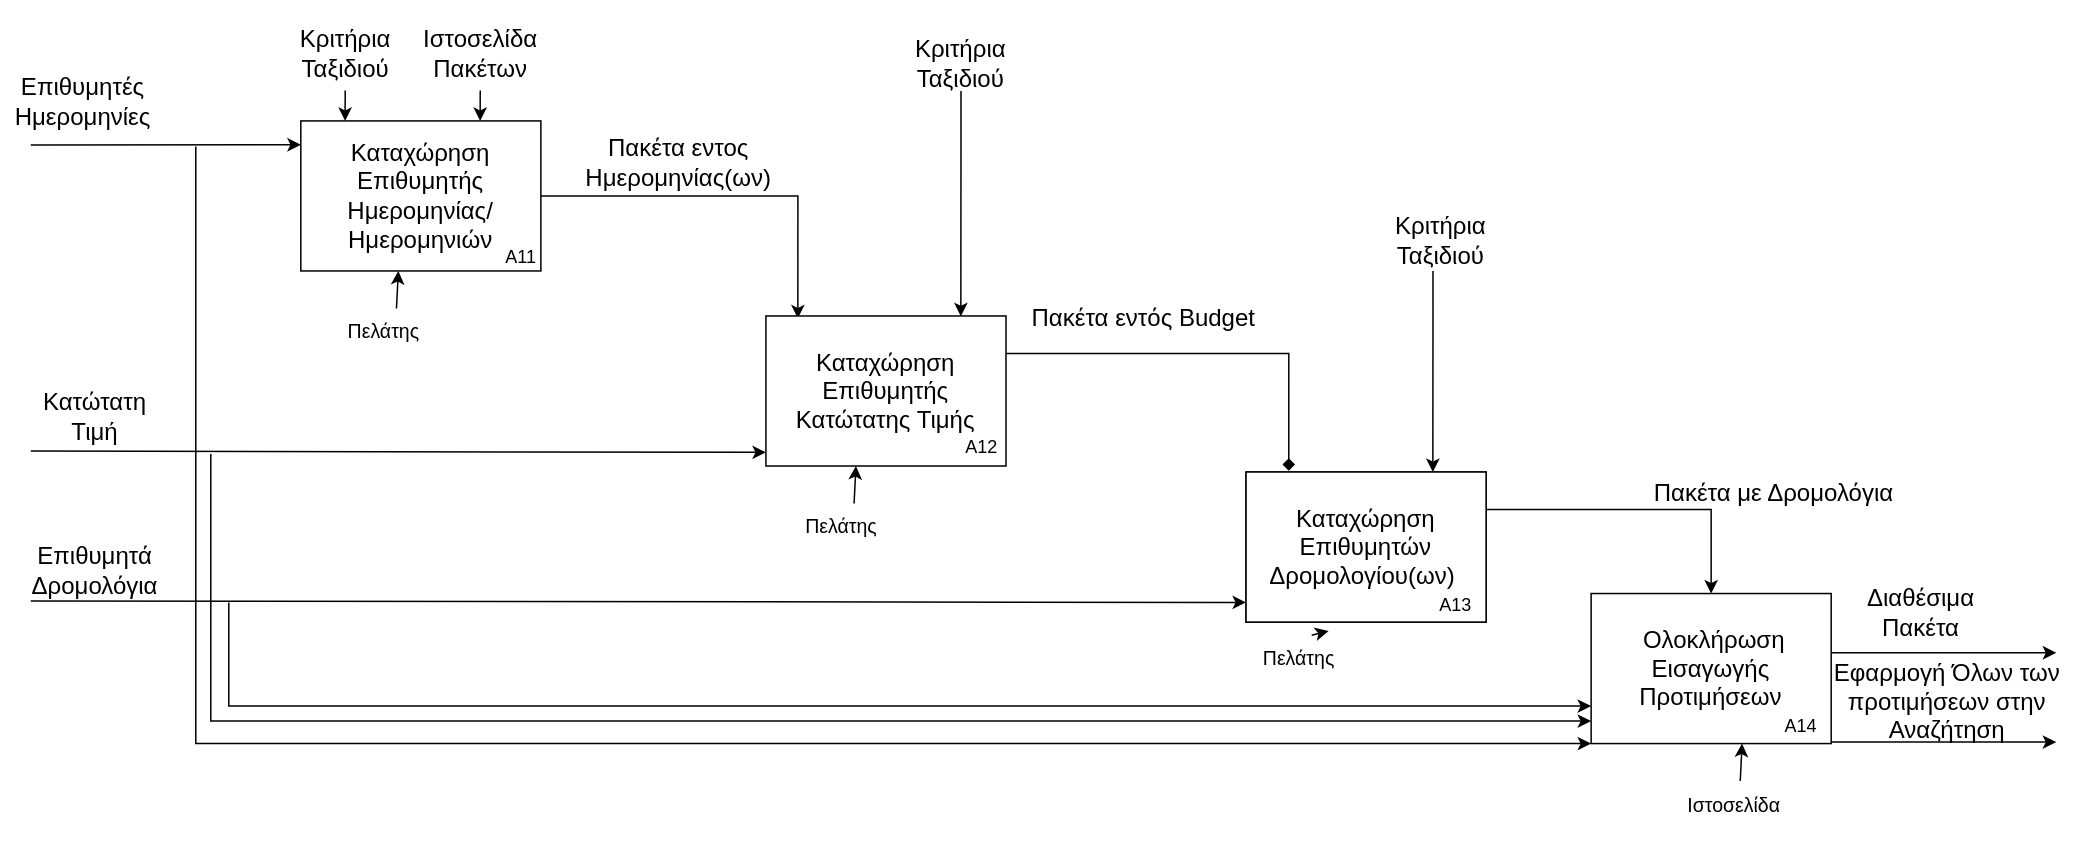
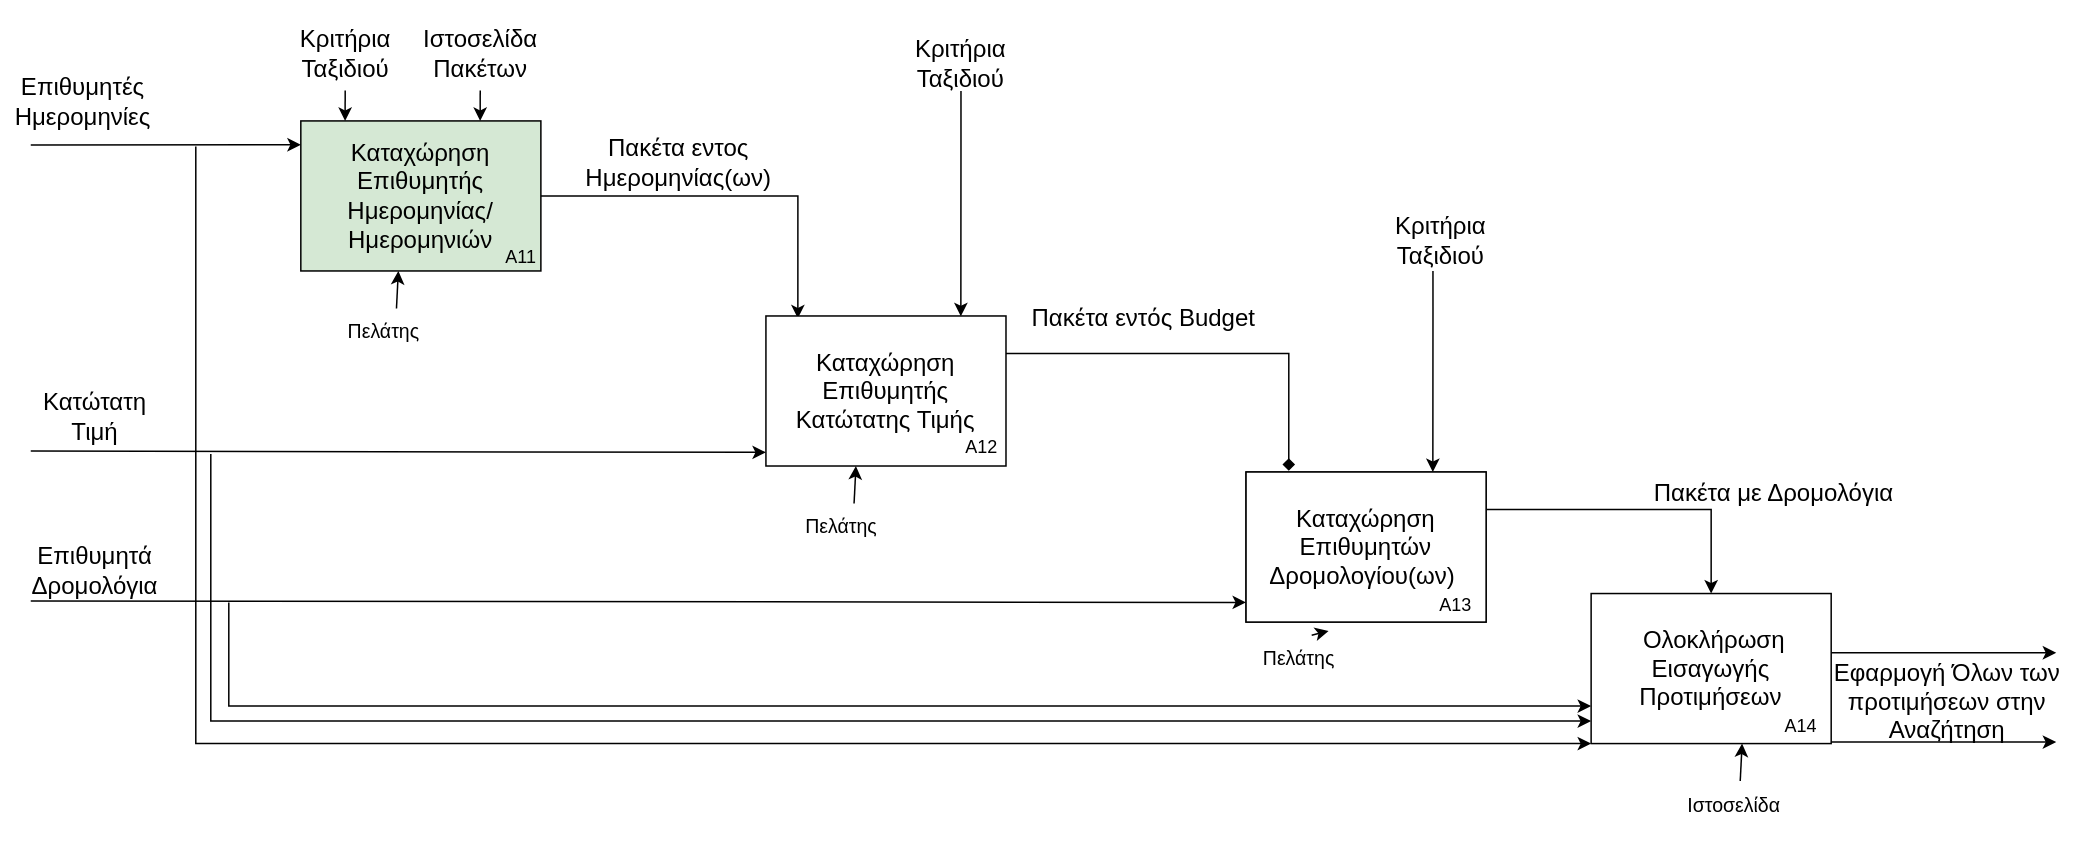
(421, 196) -> (421, 196)
(1921, 612) -> none
